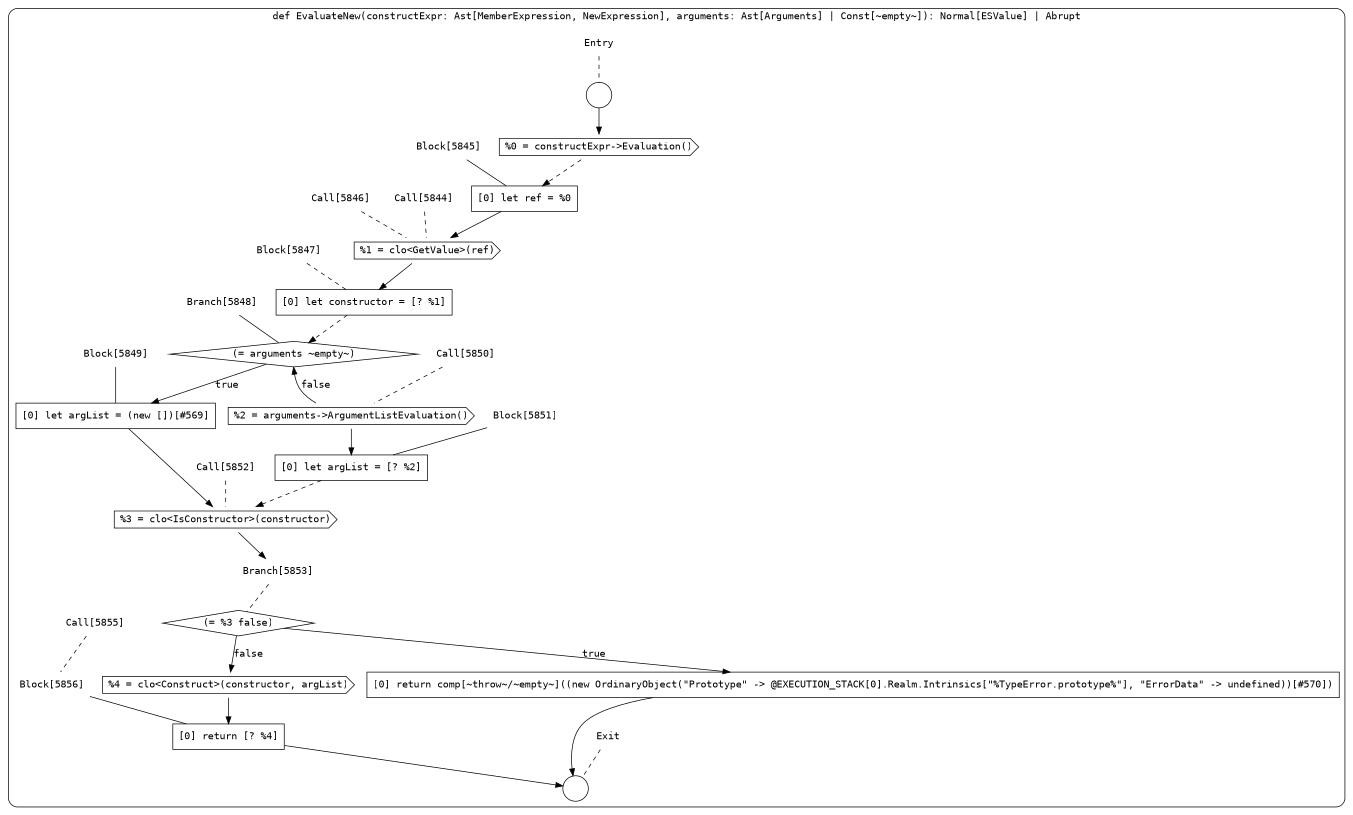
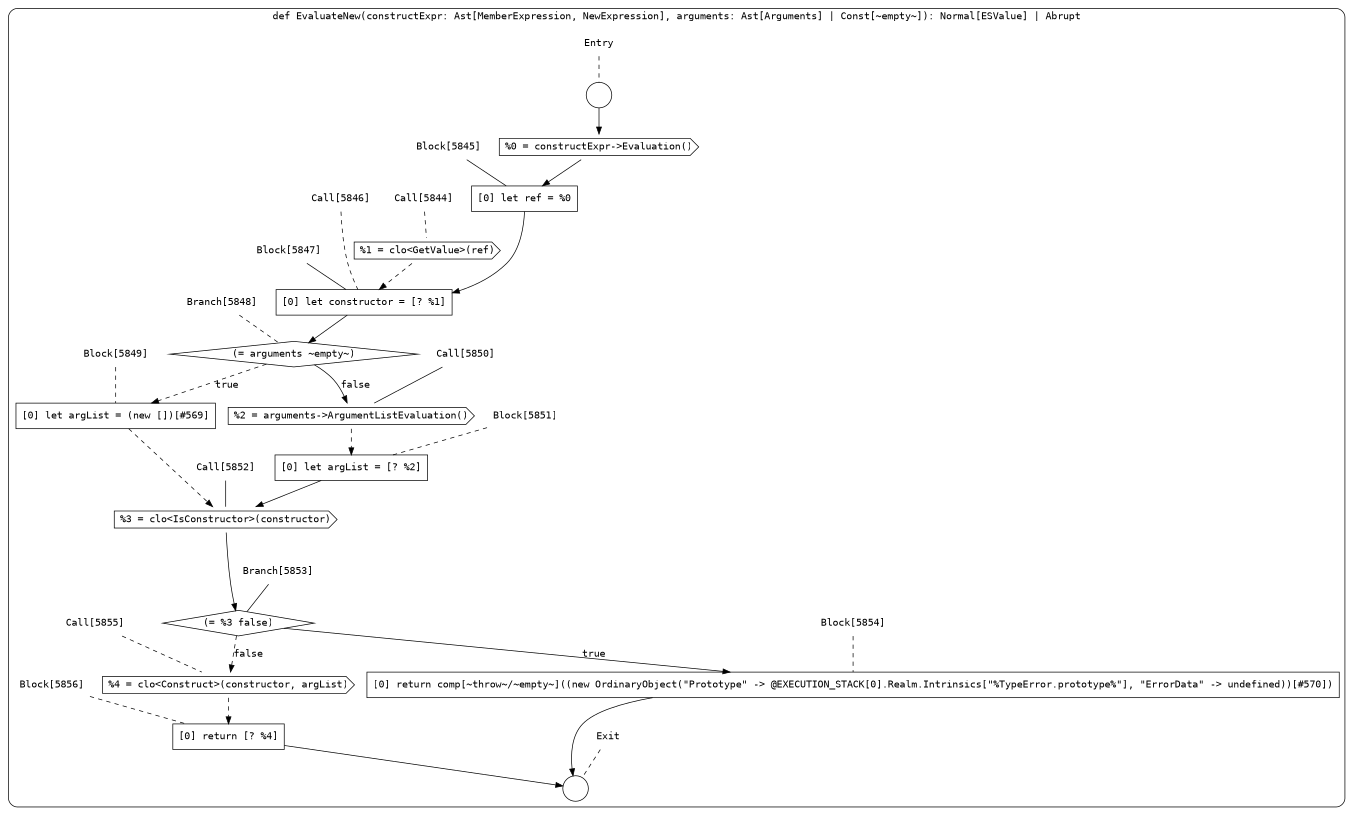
(565, 171) -> (565, 171)
(479, 223) -> (507, 263)
(384, 225) -> (345, 252)
(398, 274) -> (398, 274)
(326, 276) -> (326, 276)
(331, 327) -> (331, 327)
(259, 329) -> (259, 329)
(212, 382) -> (212, 382)
(116, 385) -> (116, 385)
(408, 385) -> (408, 385)
(302, 391) -> (332, 378)
(351, 438) -> (351, 438)
(440, 441) -> (440, 441)
(168, 465) -> (168, 465)
(292, 492) -> (292, 492)
(226, 494) -> (226, 494)
(249, 543) -> (229, 568)
(258, 598) -> (258, 598)
none -> (853, 623)
(234, 650) -> (234, 650)
(73, 654) -> (162, 654)
(229, 707) -> (229, 707)
(138, 710) -> (138, 710)
